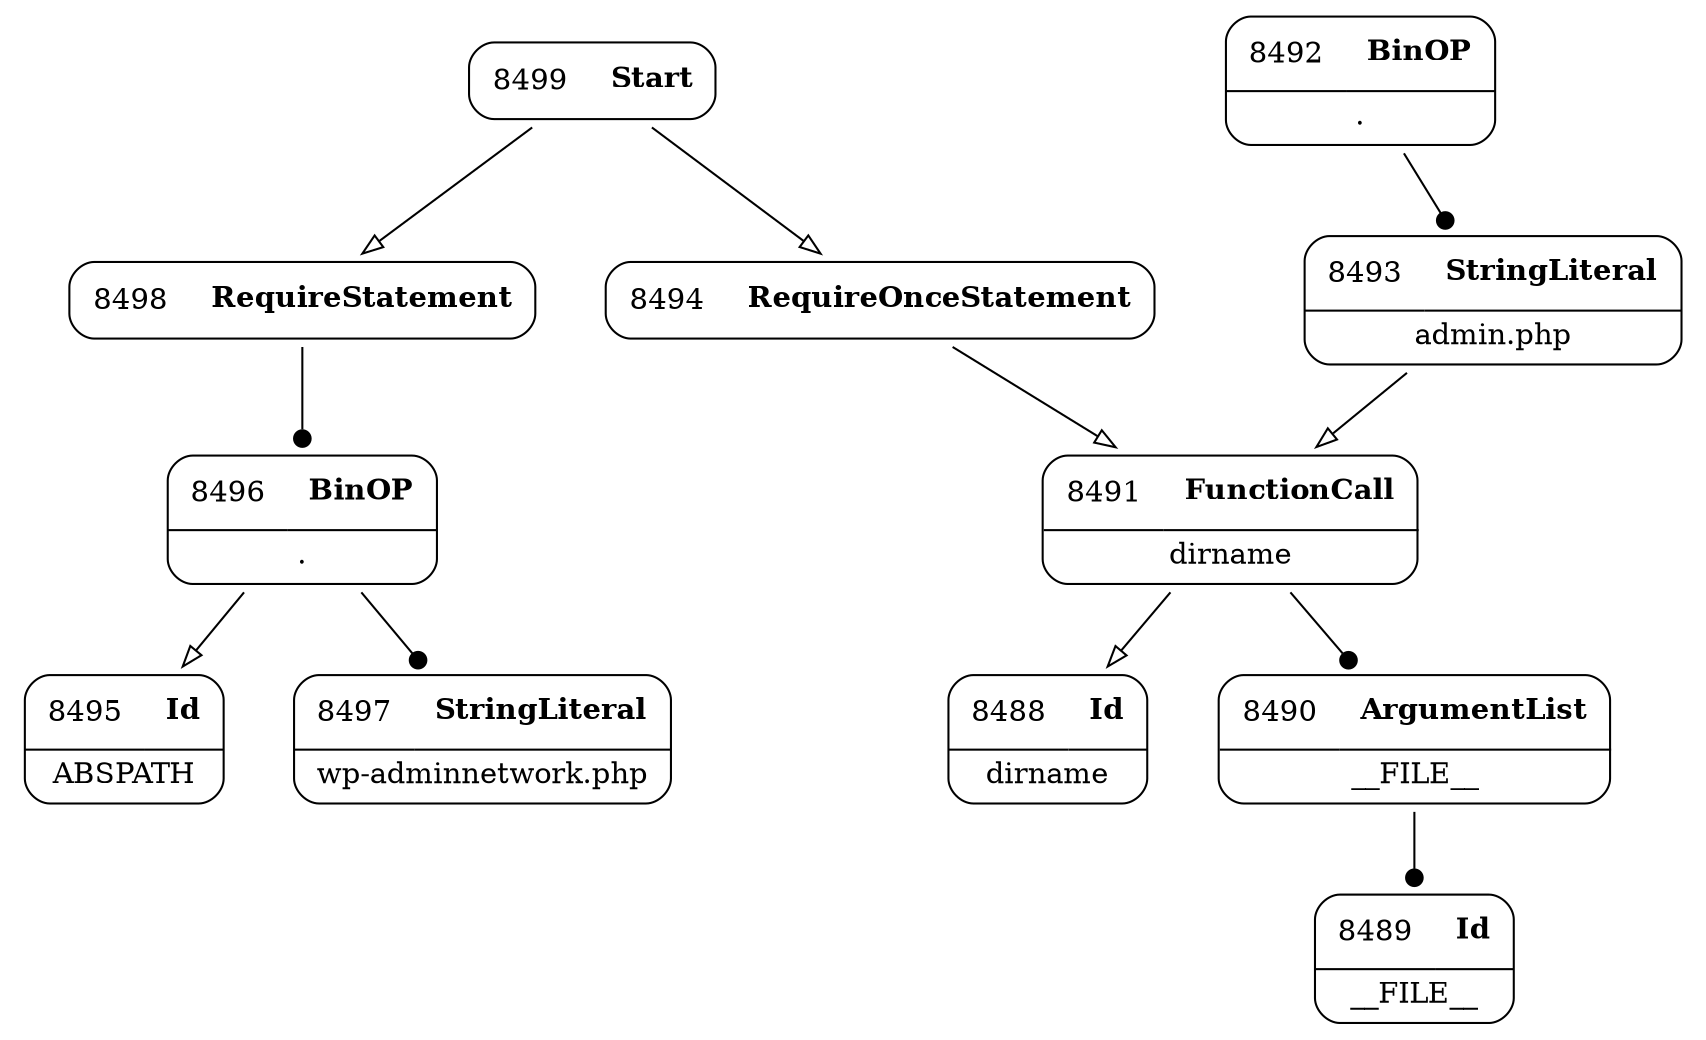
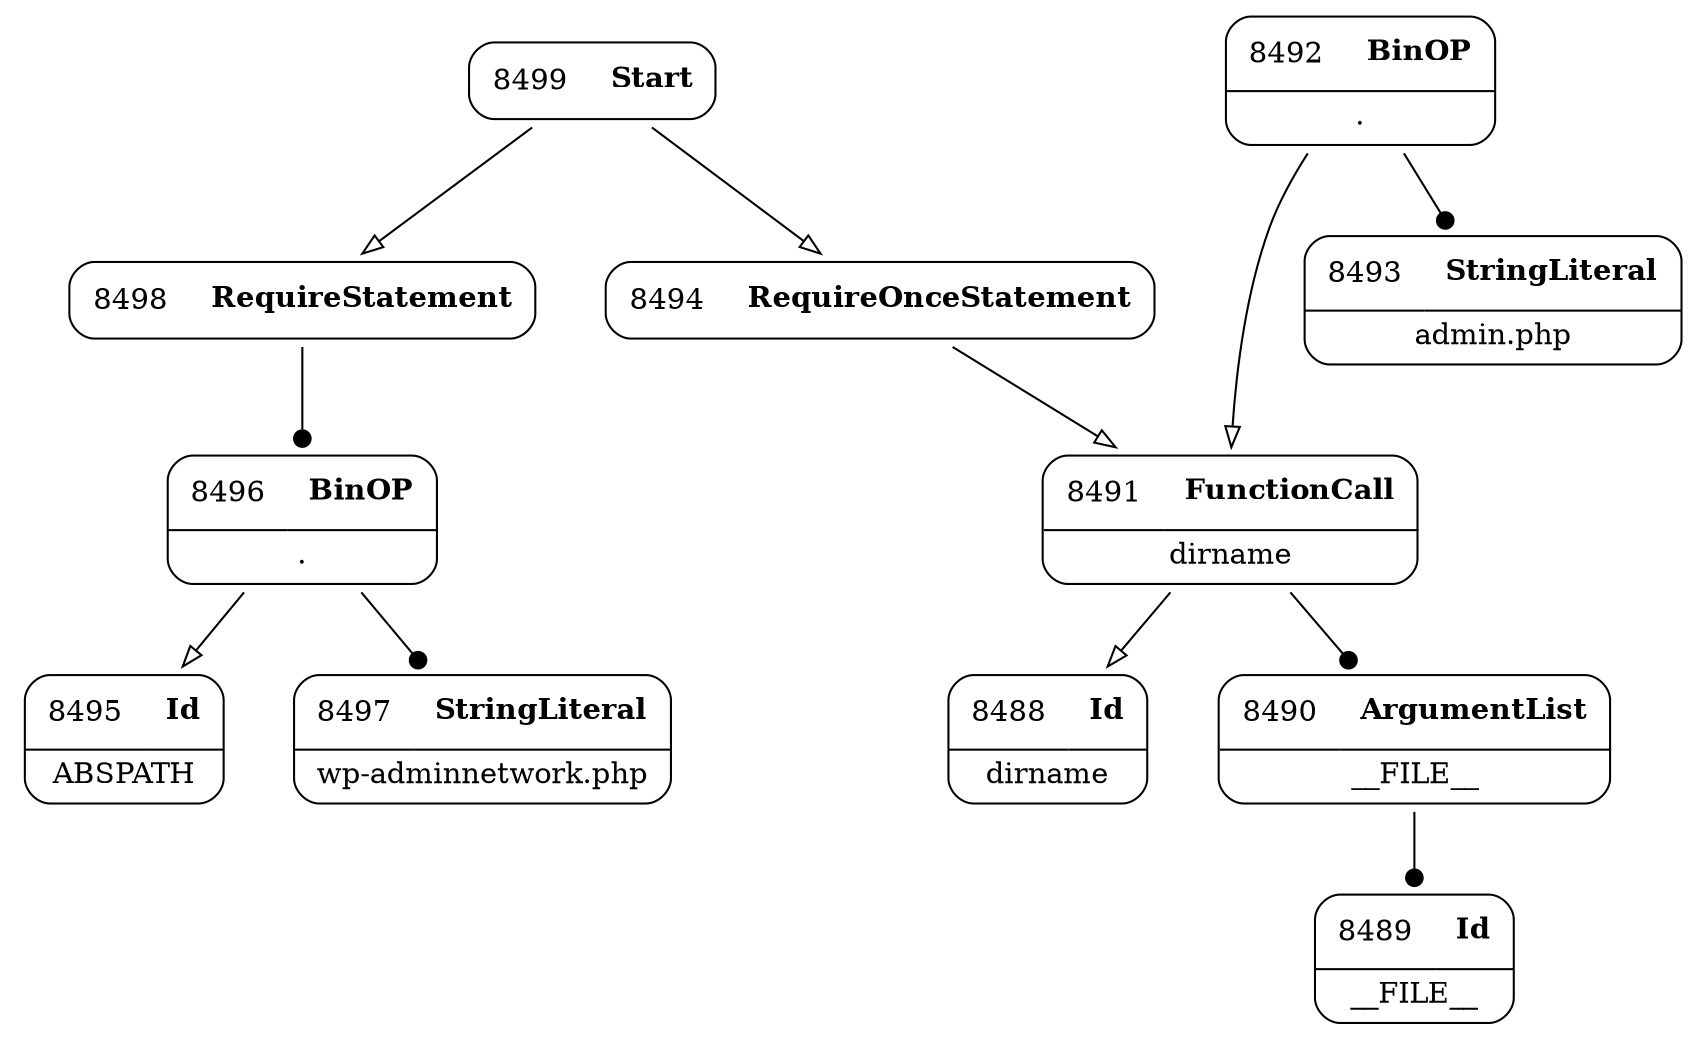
(1370, 403) -> (1253, 284)
